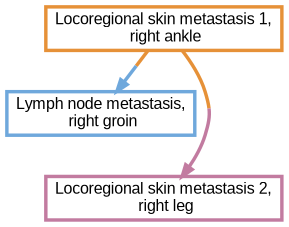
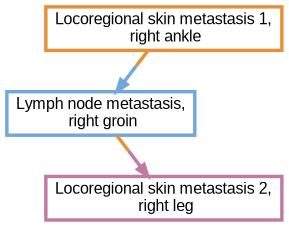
(209, 108) -> (129, 151)
